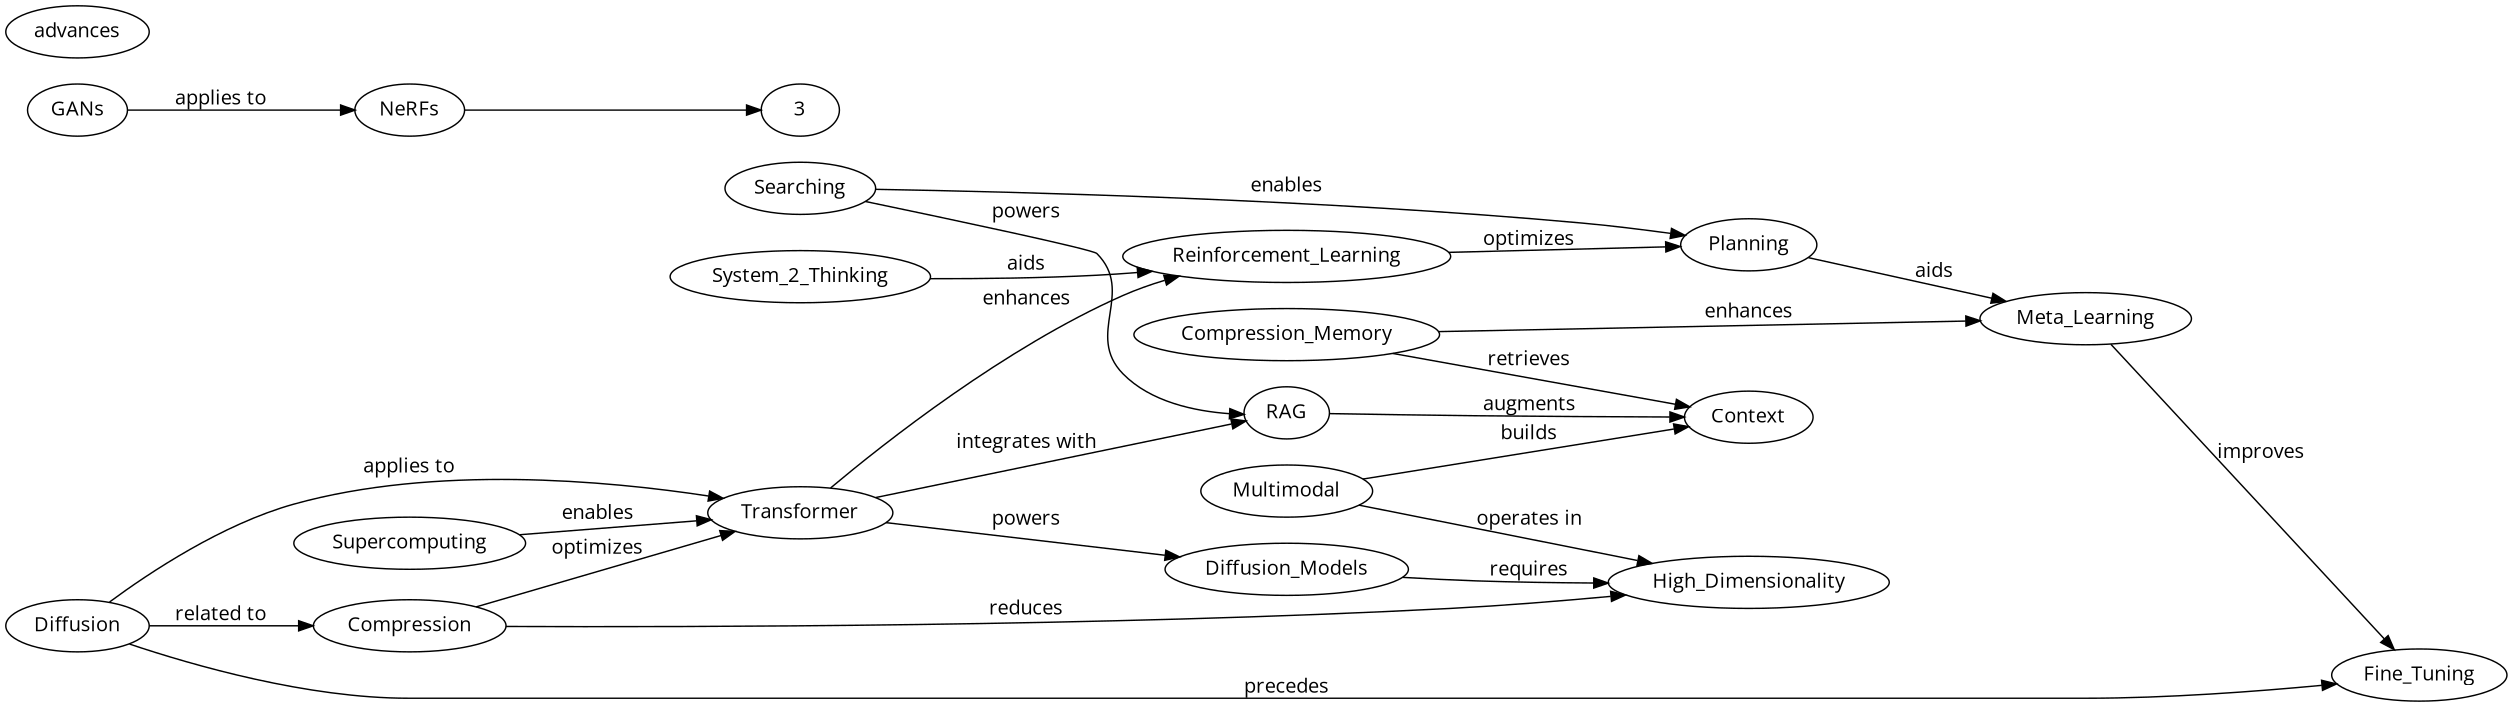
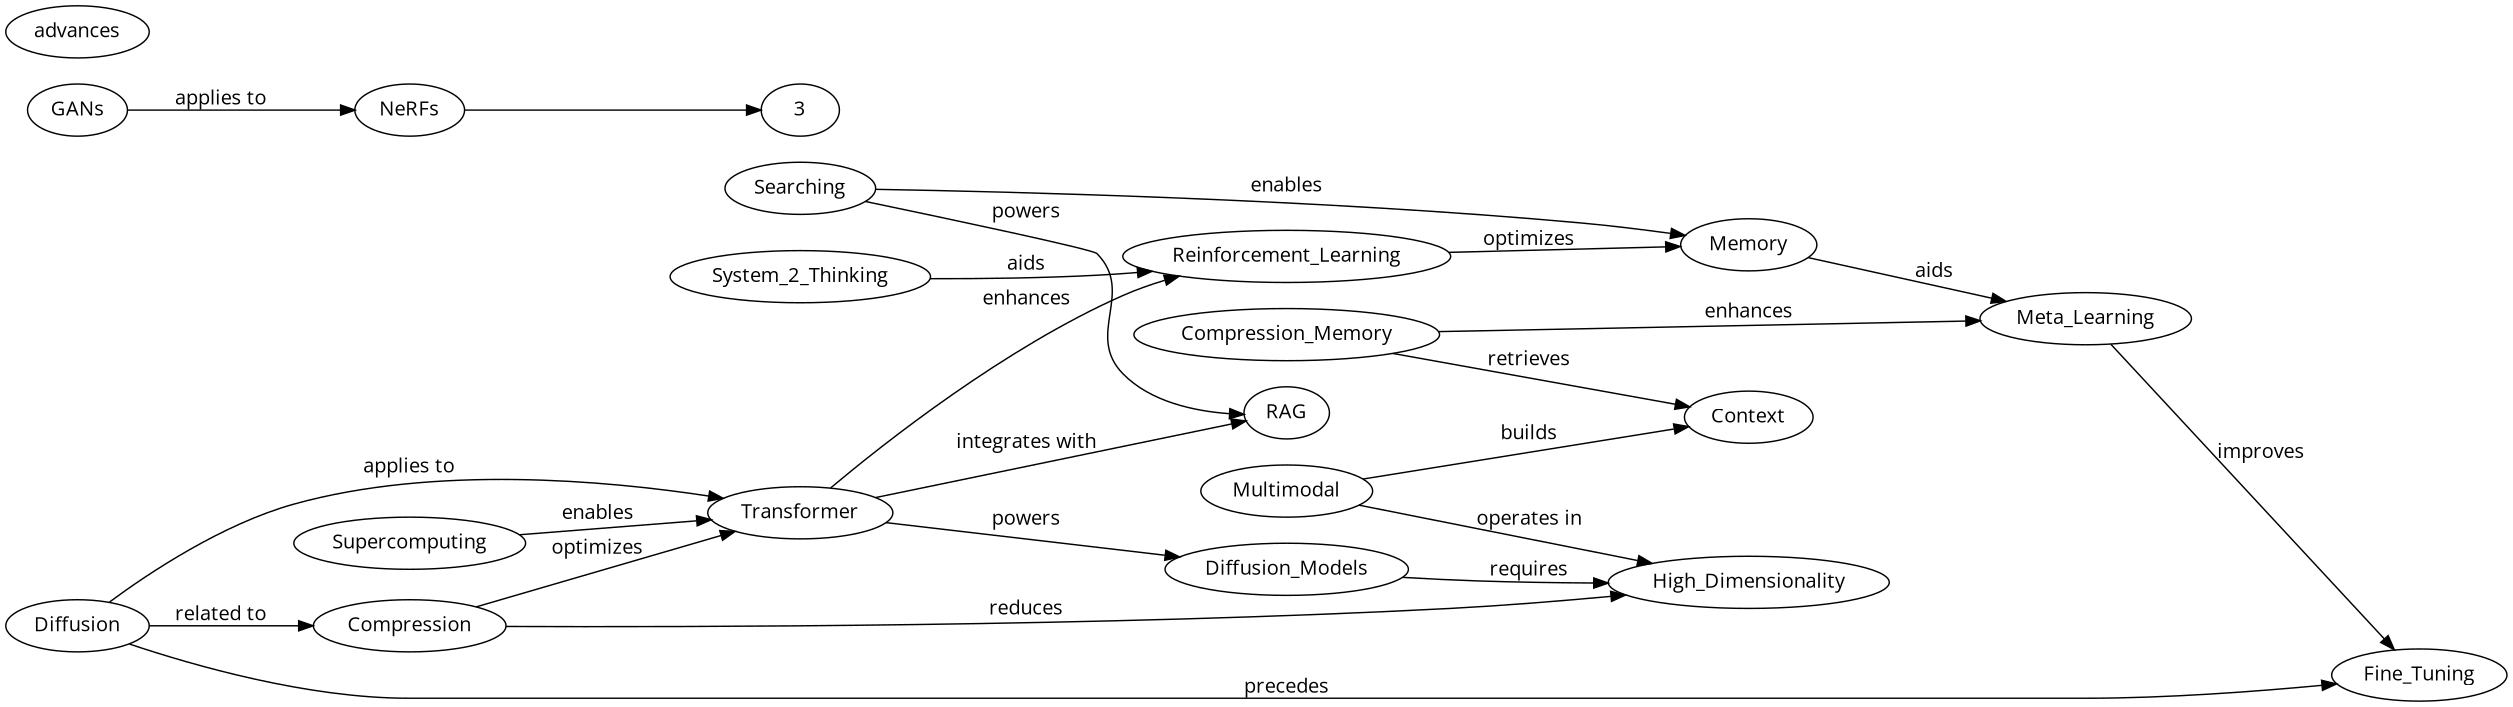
(1749, 245) -> (1749, 245)
(1500, 416) -> none
